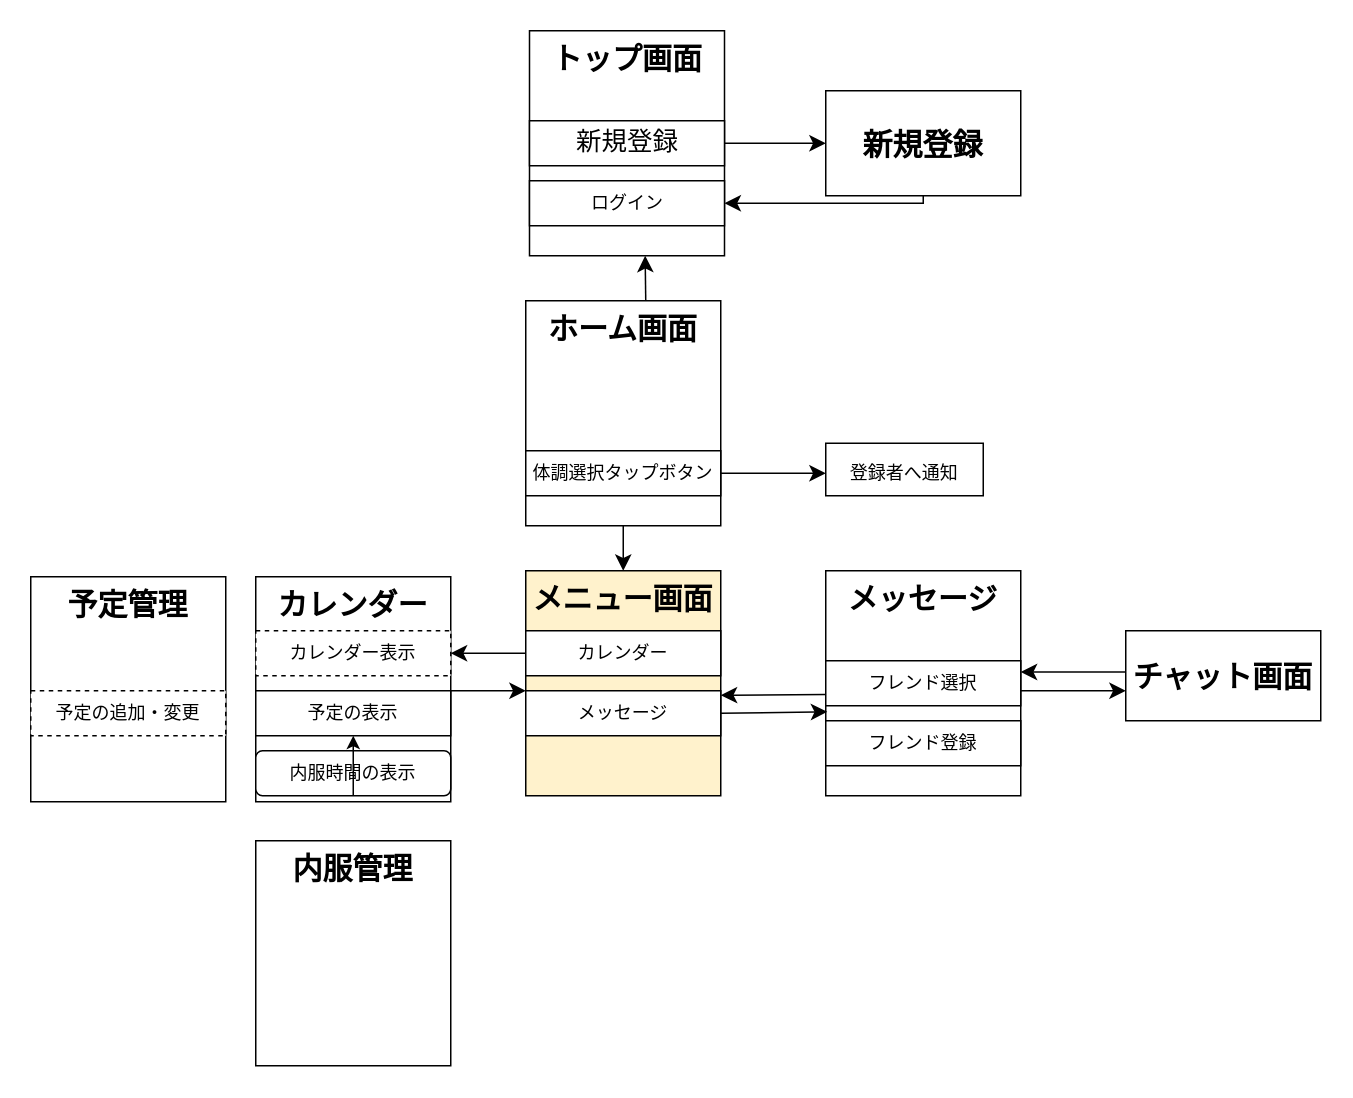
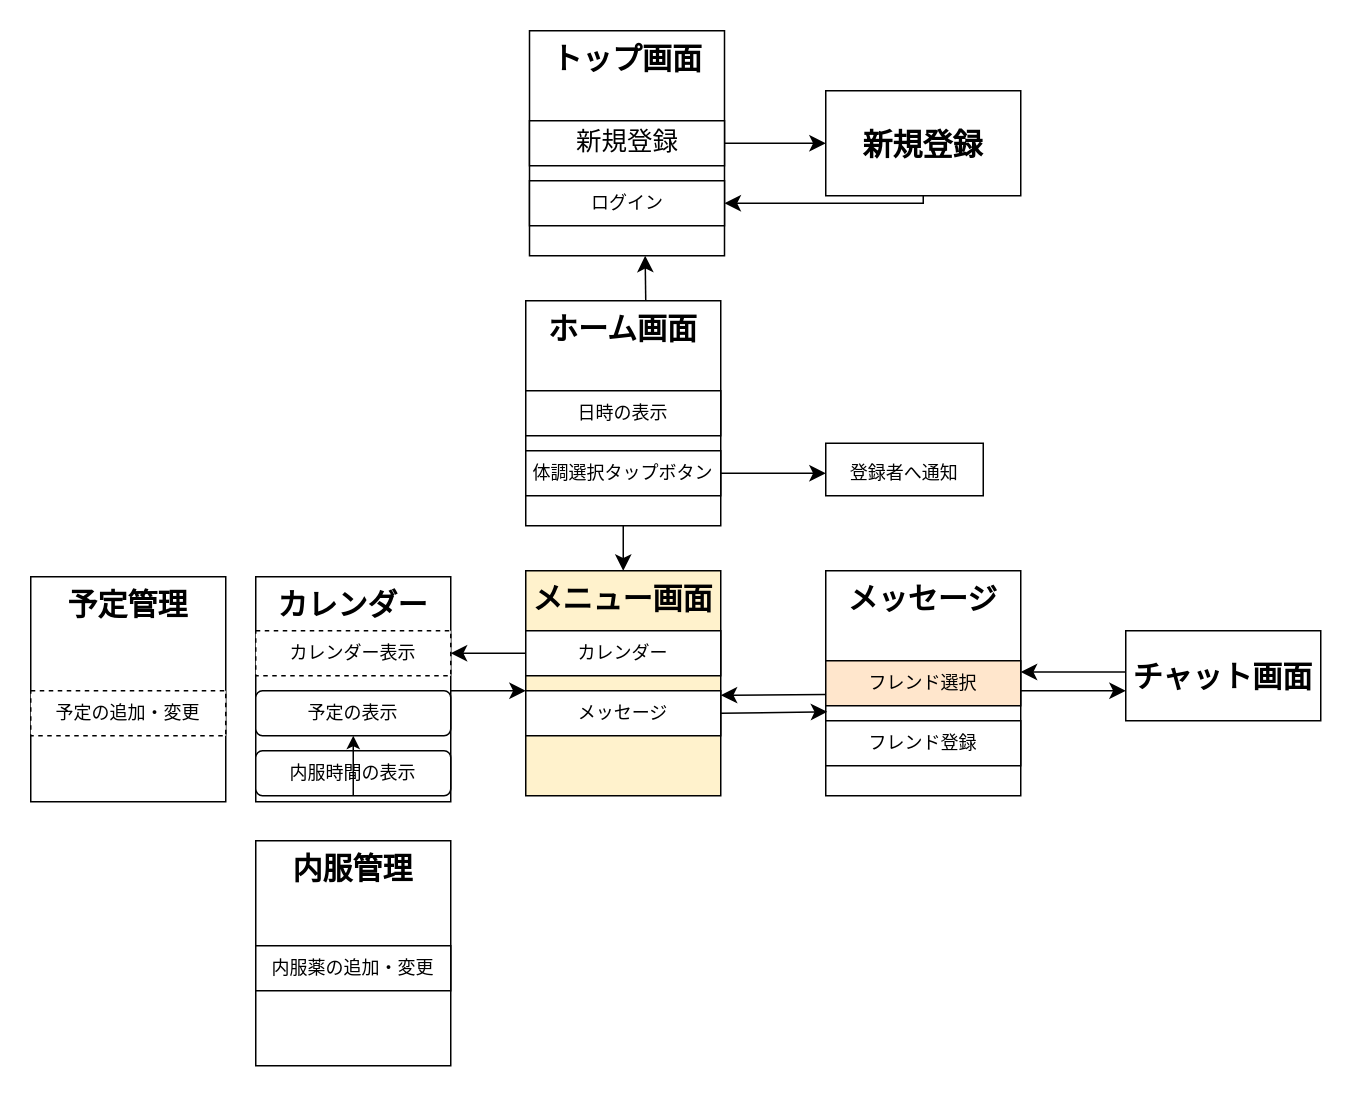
none -> (623, 413)
(923, 683) -> (923, 683)
(353, 713) -> (353, 713)
none -> (353, 968)
